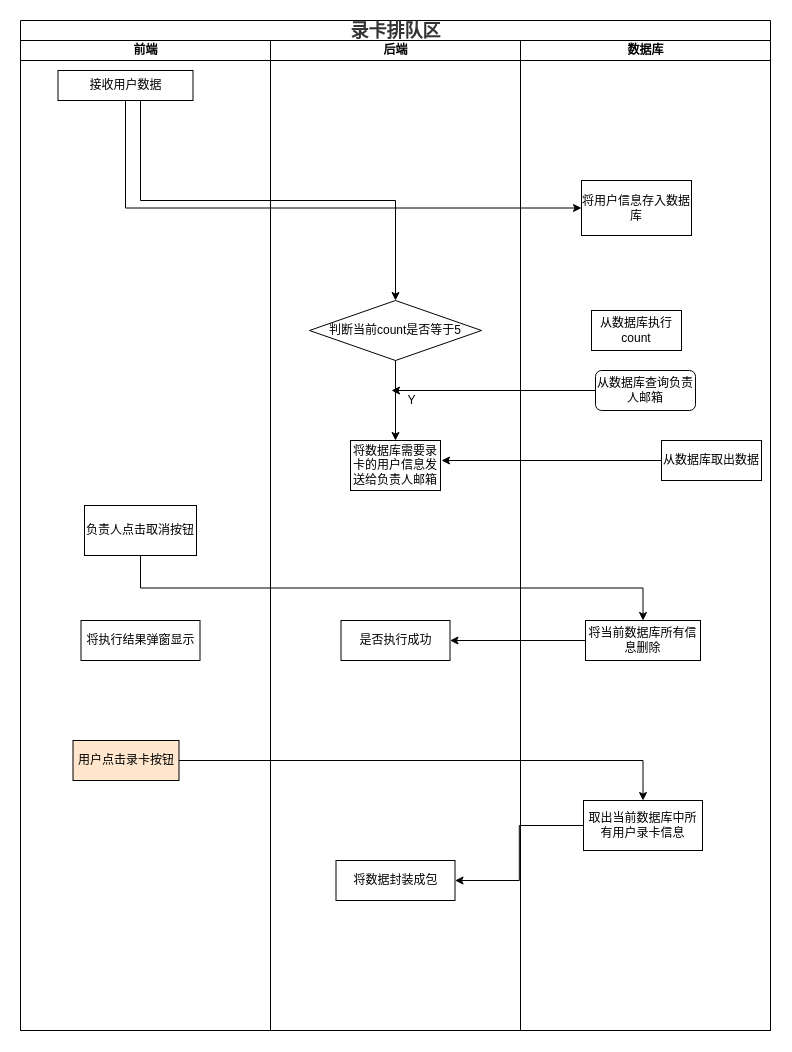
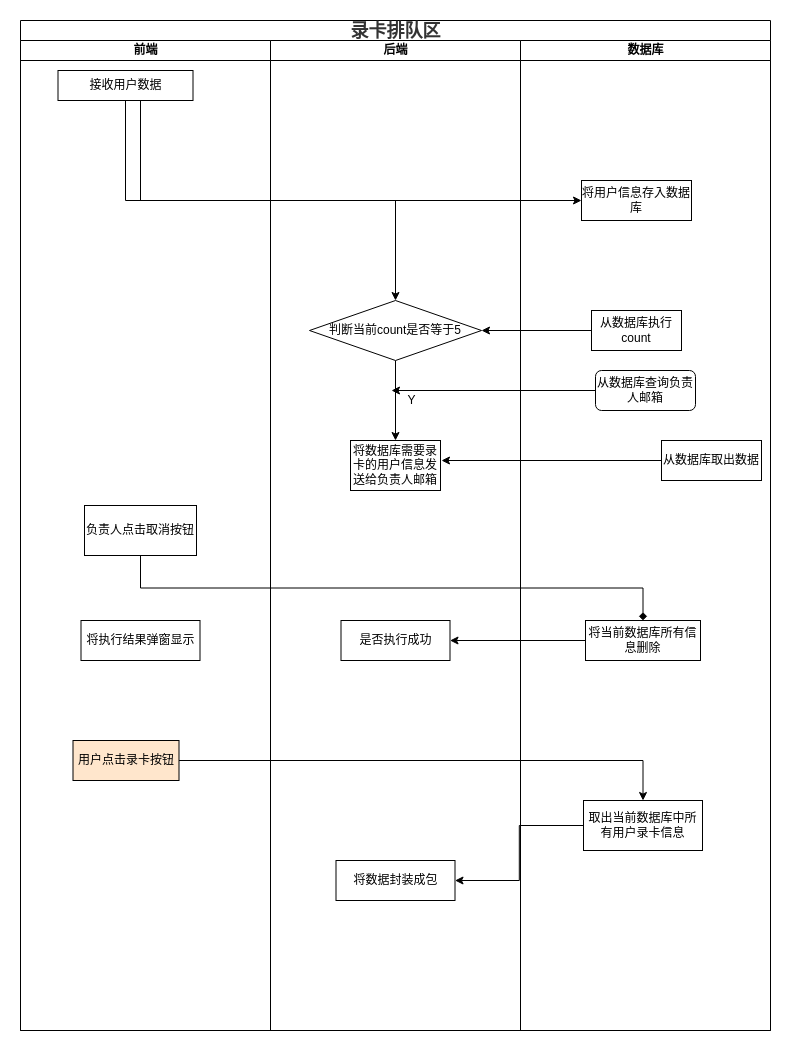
(637, 208) -> (637, 201)
none -> (540, 331)
(643, 612) -> (643, 611)
